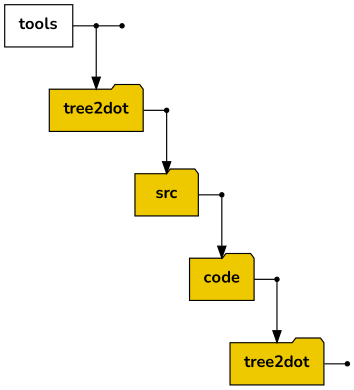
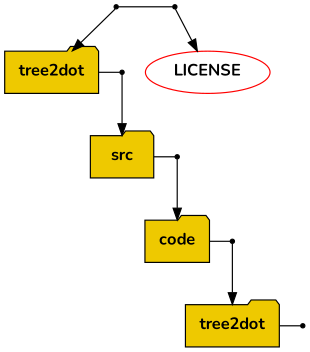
(39, 26) -> none
none -> (208, 72)
